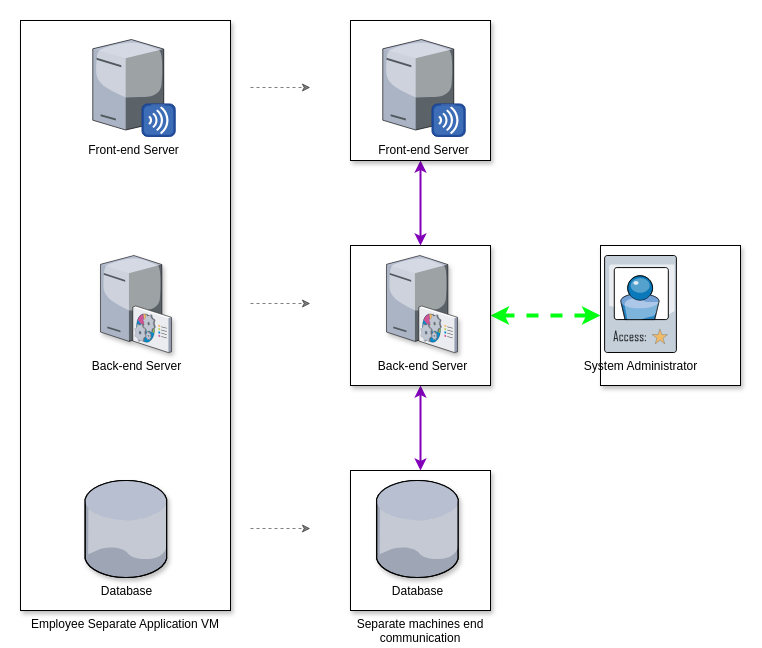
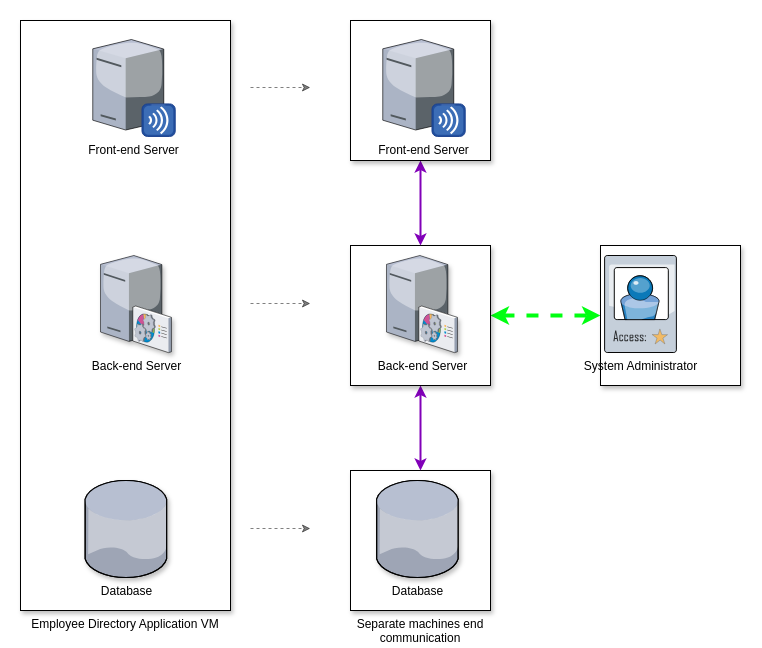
(126, 625) -> (126, 625)
